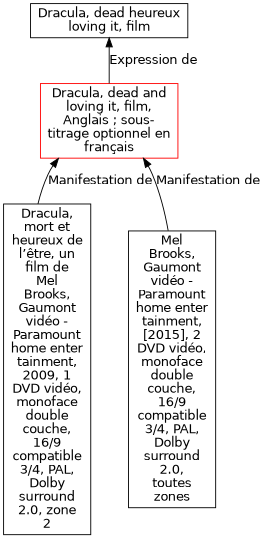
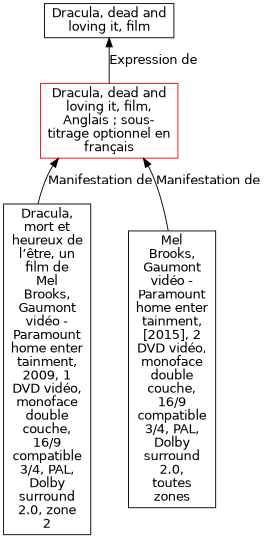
(109, 21) -> (109, 21)
